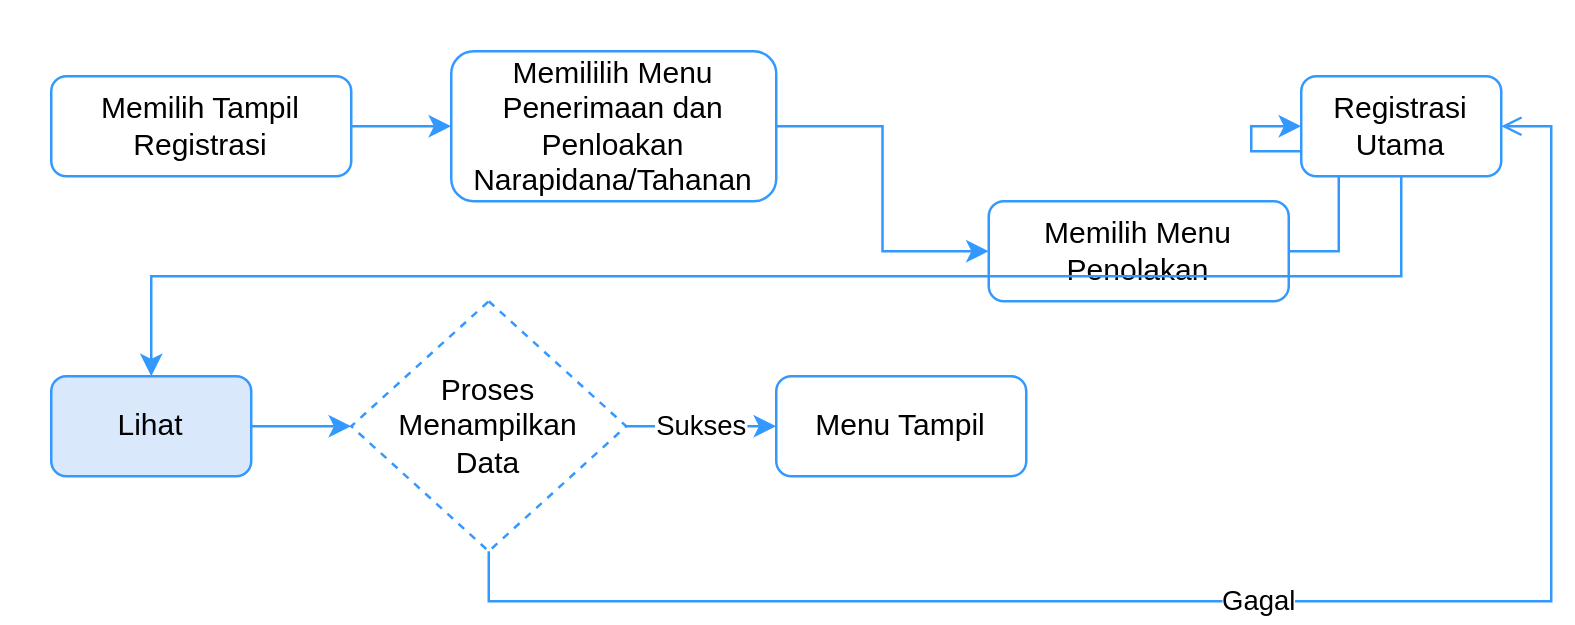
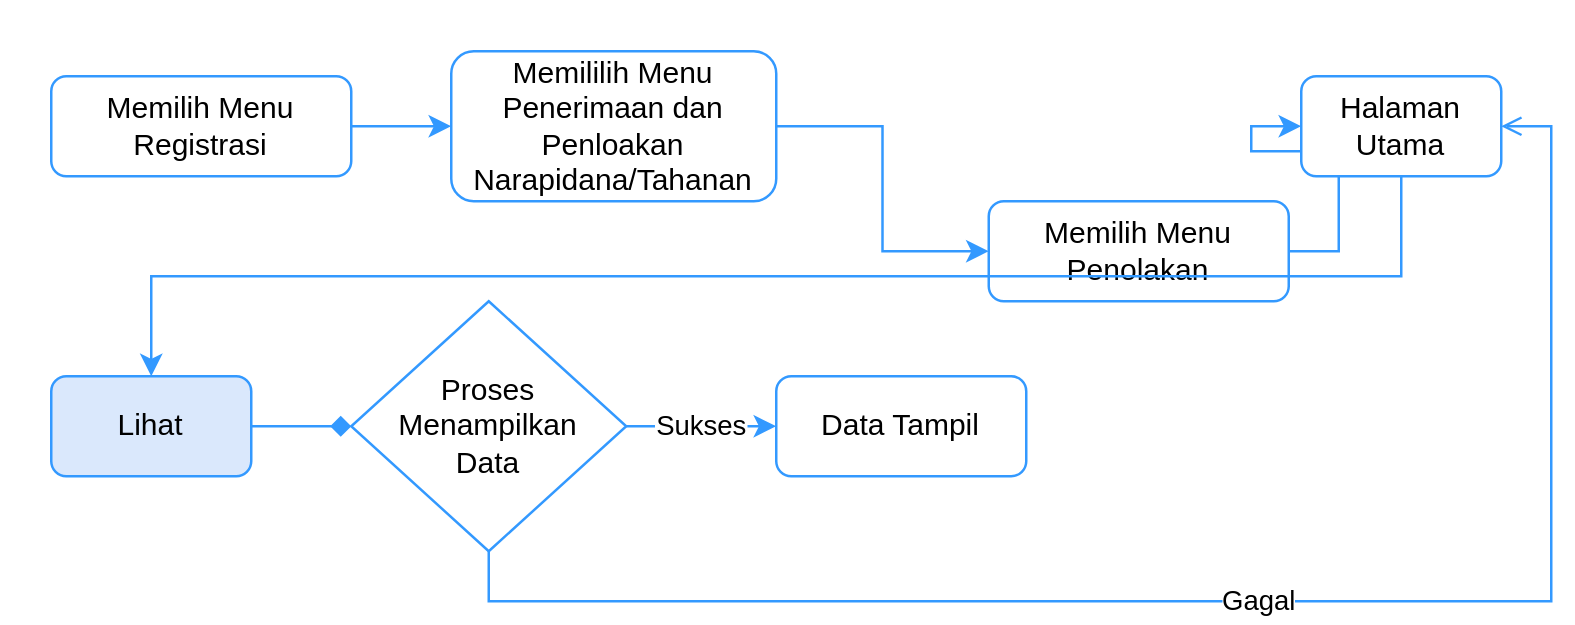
(201, 126) -> (201, 126)
(1401, 126) -> (1401, 126)
(332, 426) -> (331, 426)
(489, 426) -> (489, 426)
(901, 426) -> (901, 426)
